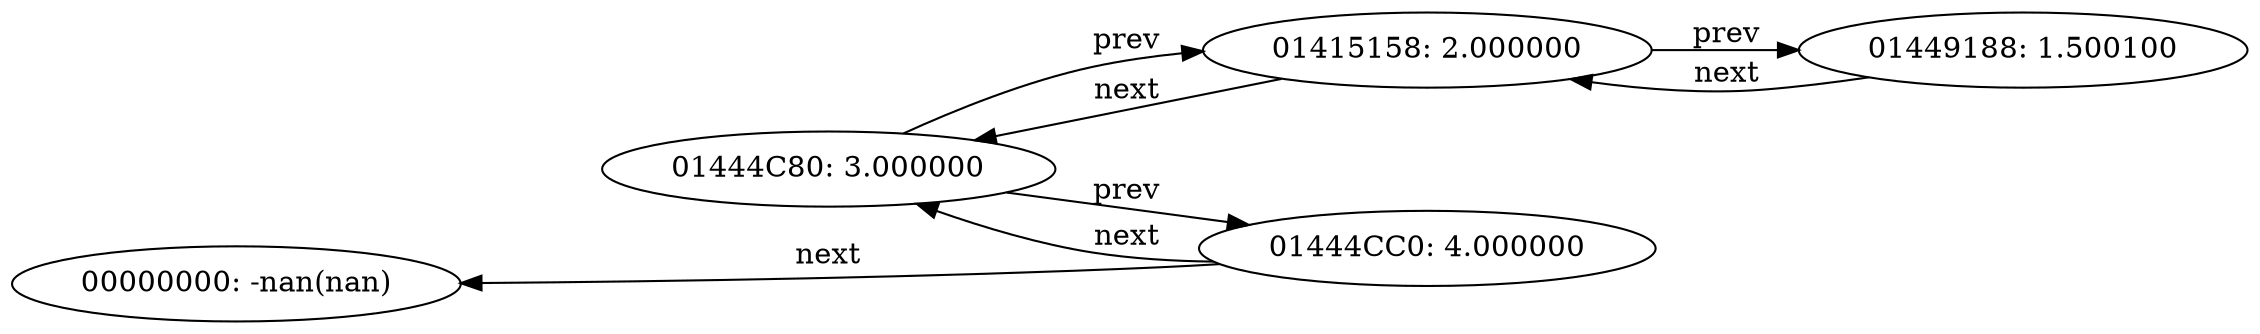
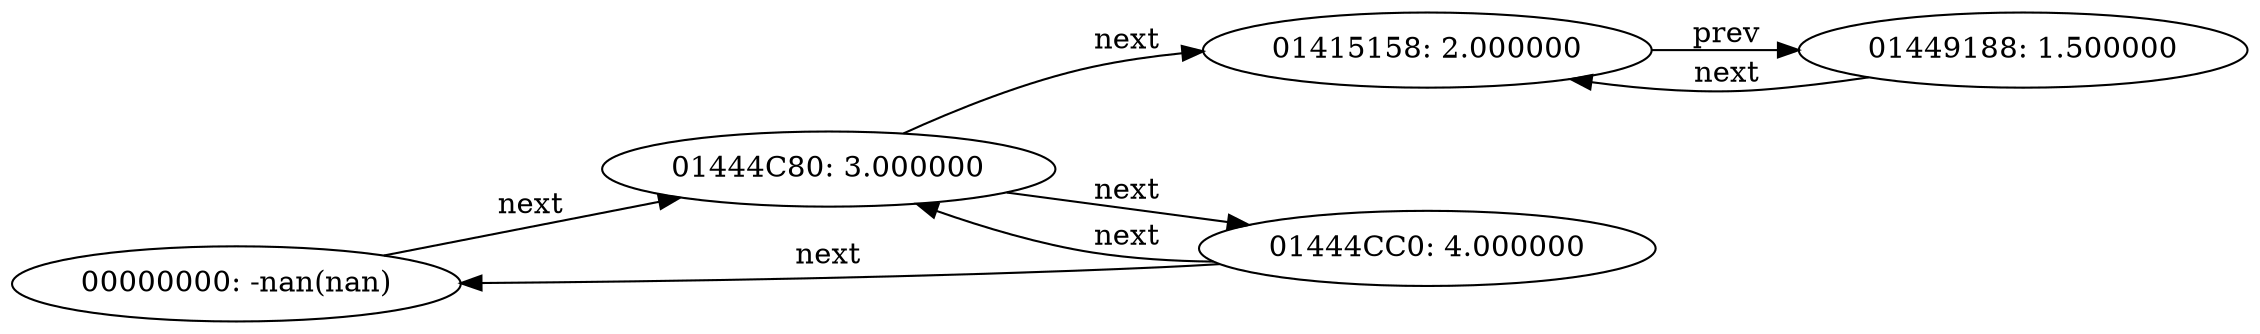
(1127, 41) -> (1127, 41)
(2023, 50) -> (2023, 50)
(1139, 108) -> (522, 229)
(1127, 191) -> (1127, 191)
